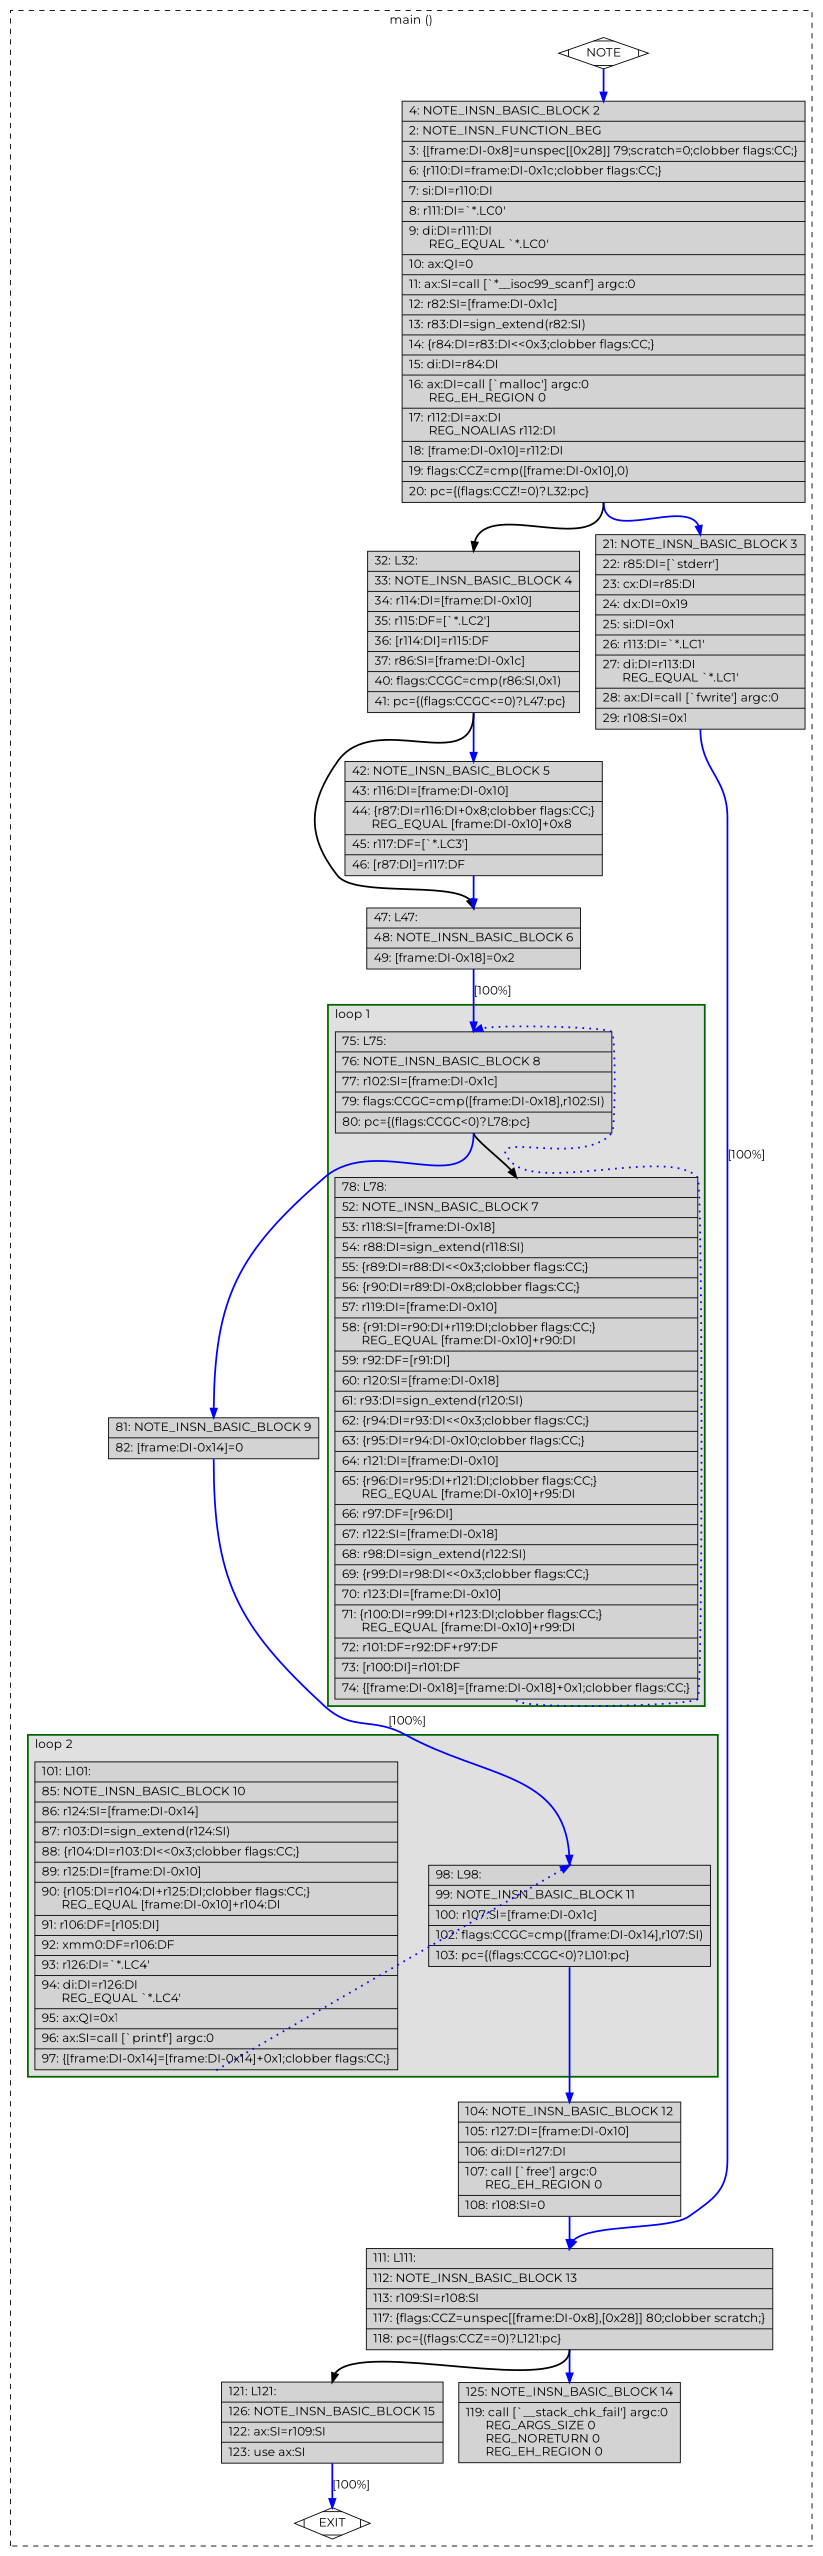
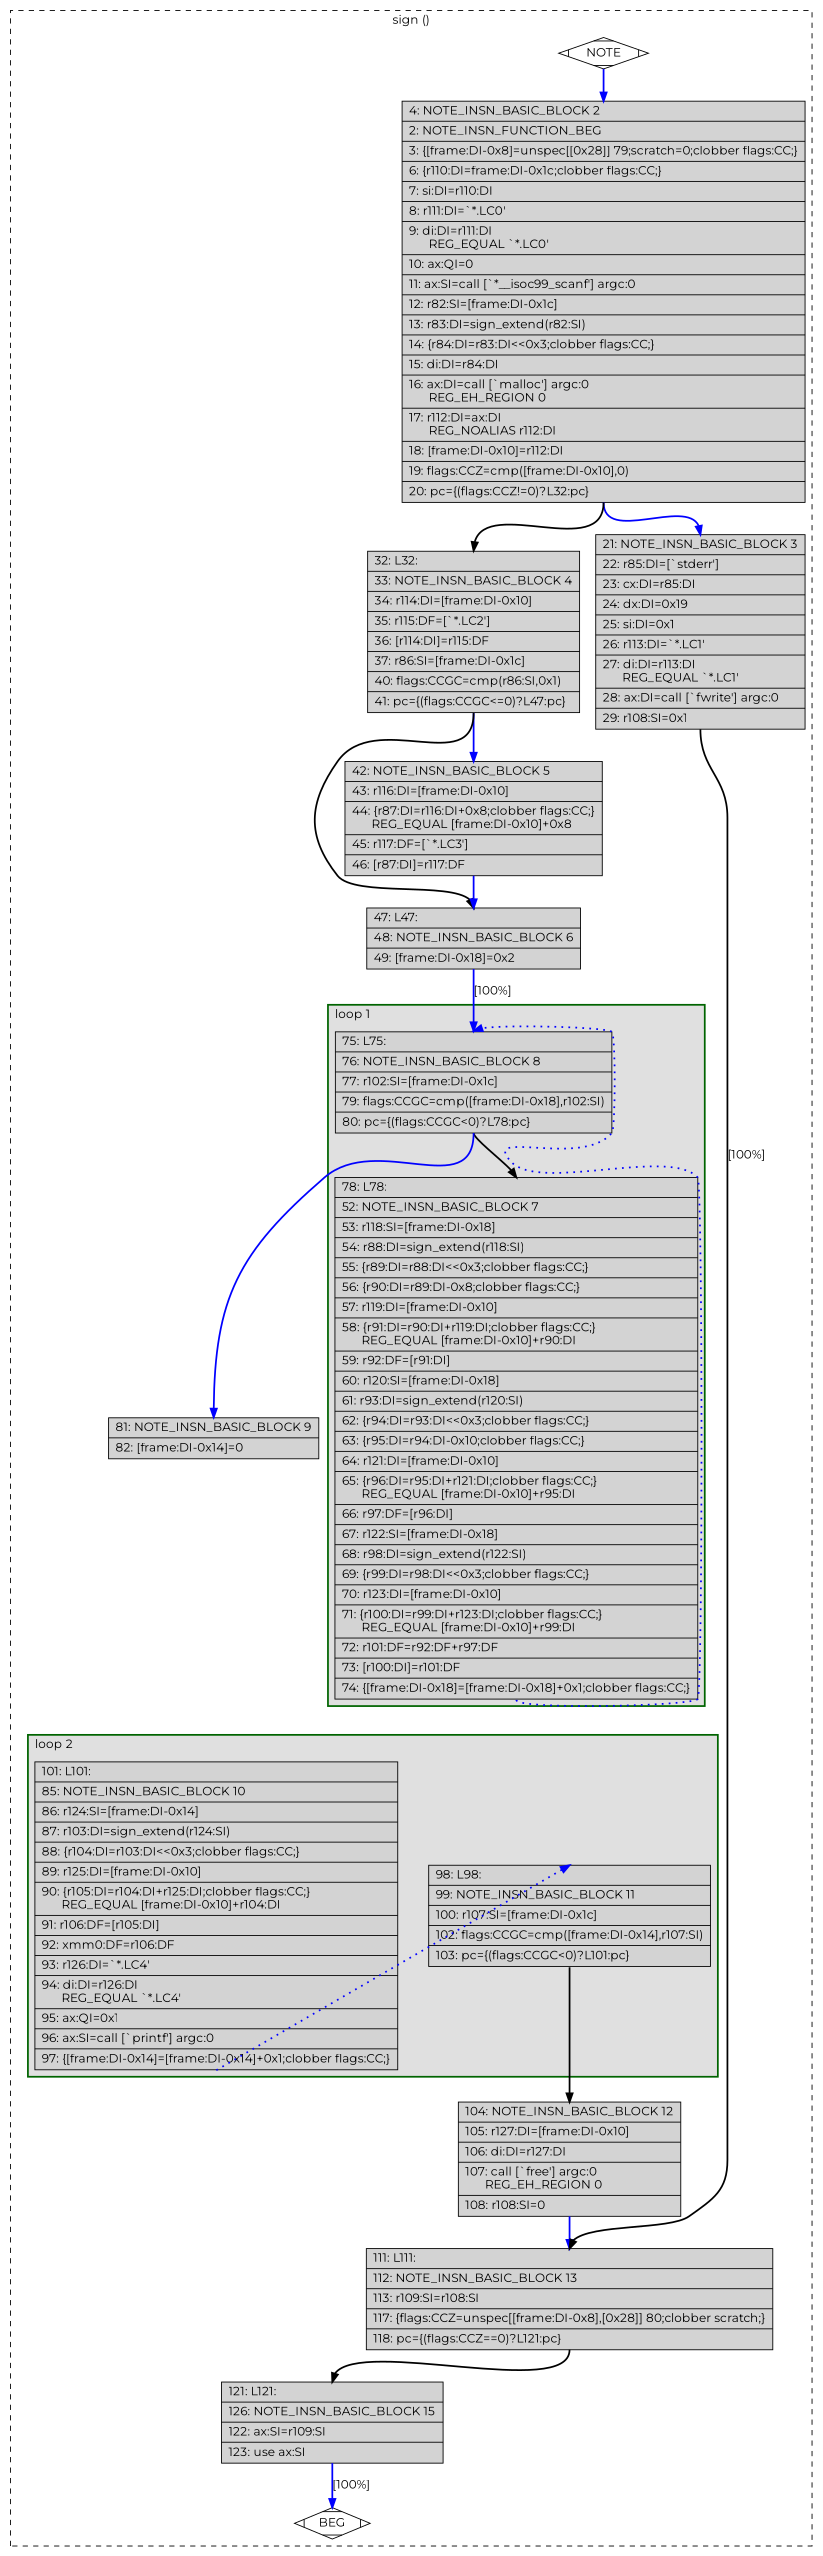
(411, 20) -> (411, 20)
(727, 1538) -> (727, 1538)
(333, 1713) -> none
(570, 2030) -> (570, 2030)
(570, 2423) -> none
(332, 2523) -> (332, 2523)
